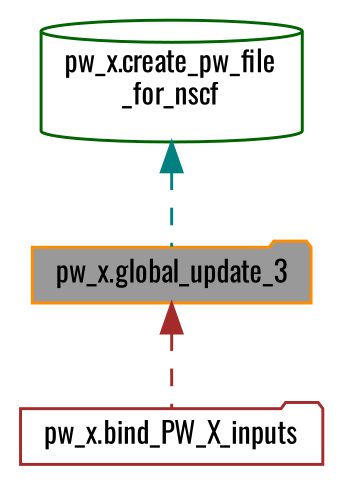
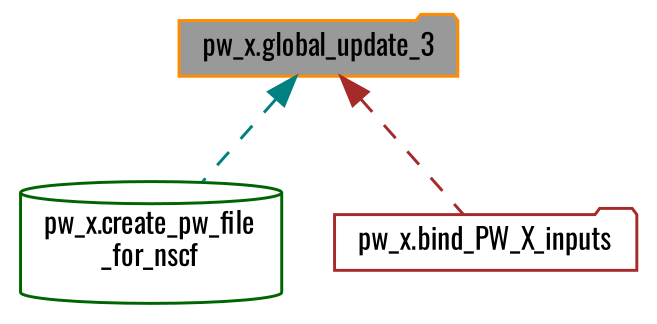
(172, 210) -> (239, 140)
